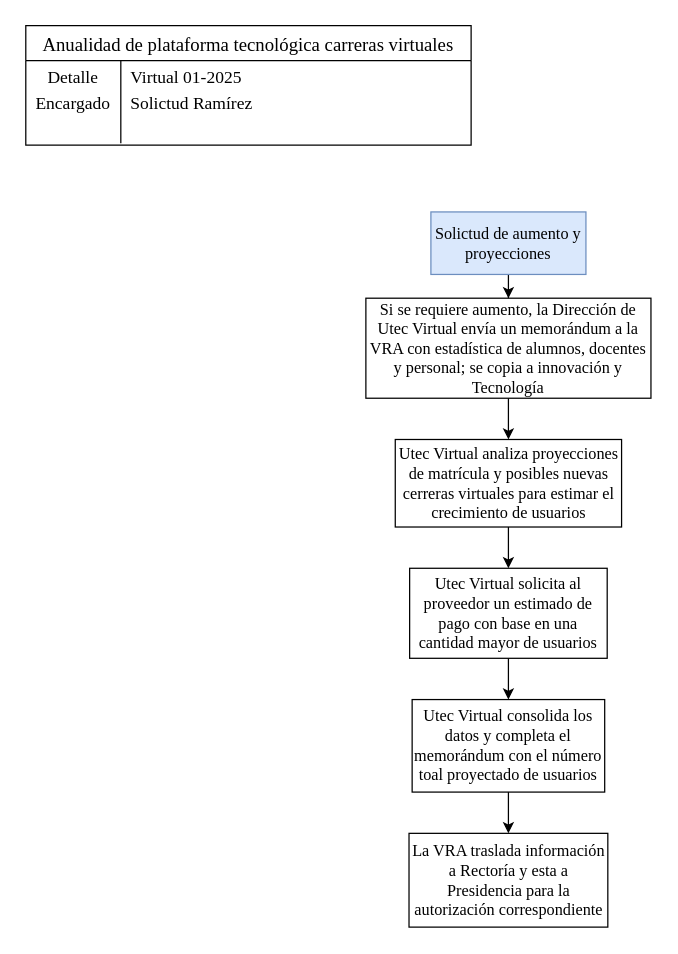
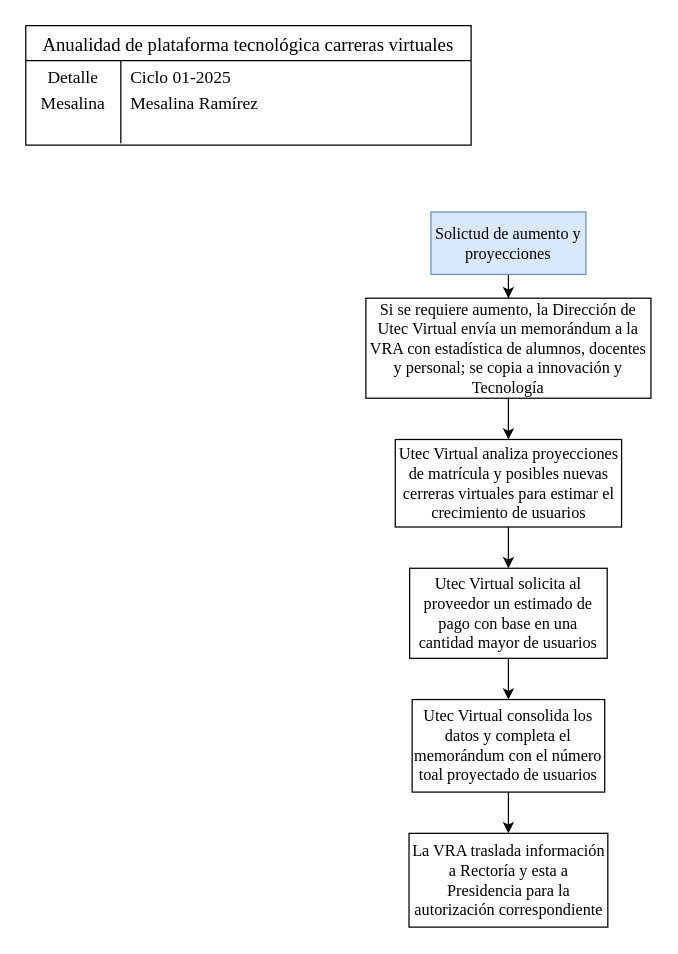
(207, 73) -> (196, 73)
(73, 102) -> (73, 102)
(212, 102) -> (212, 102)
